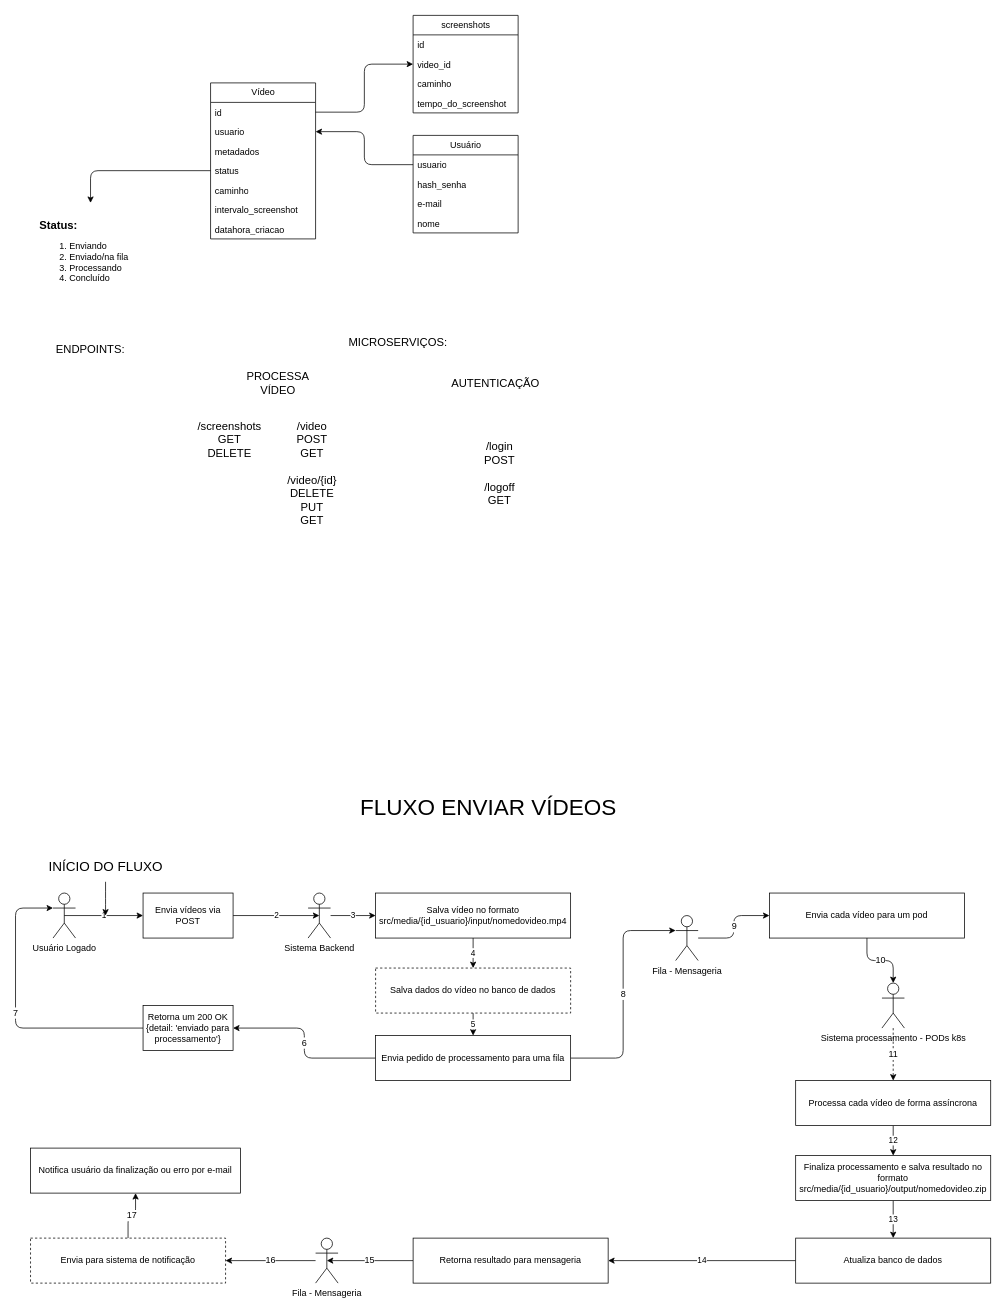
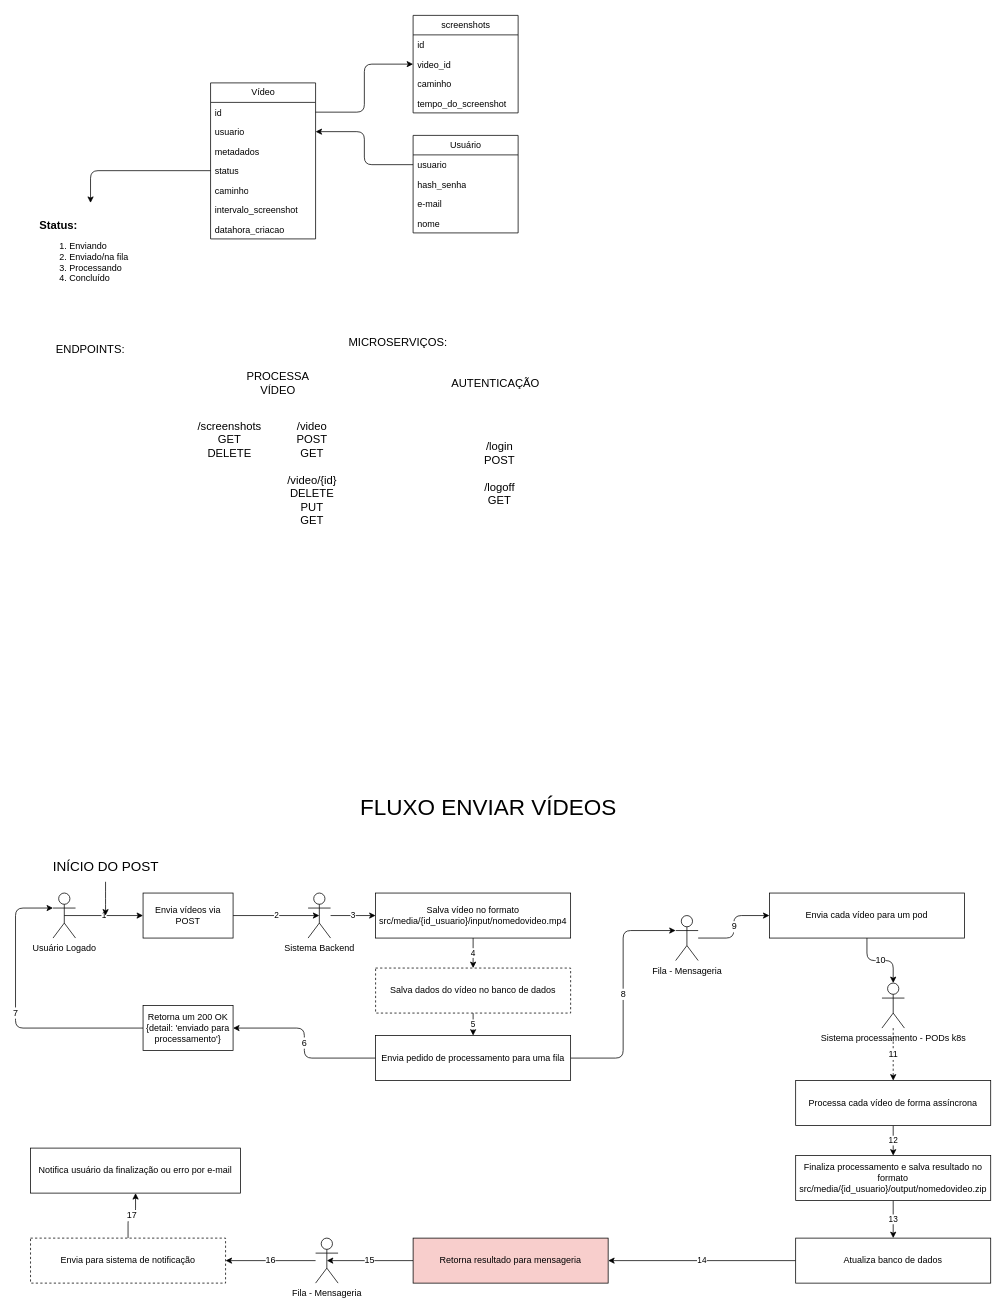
(106, 867) -> (106, 867)
(510, 1260) -> (510, 1260)
